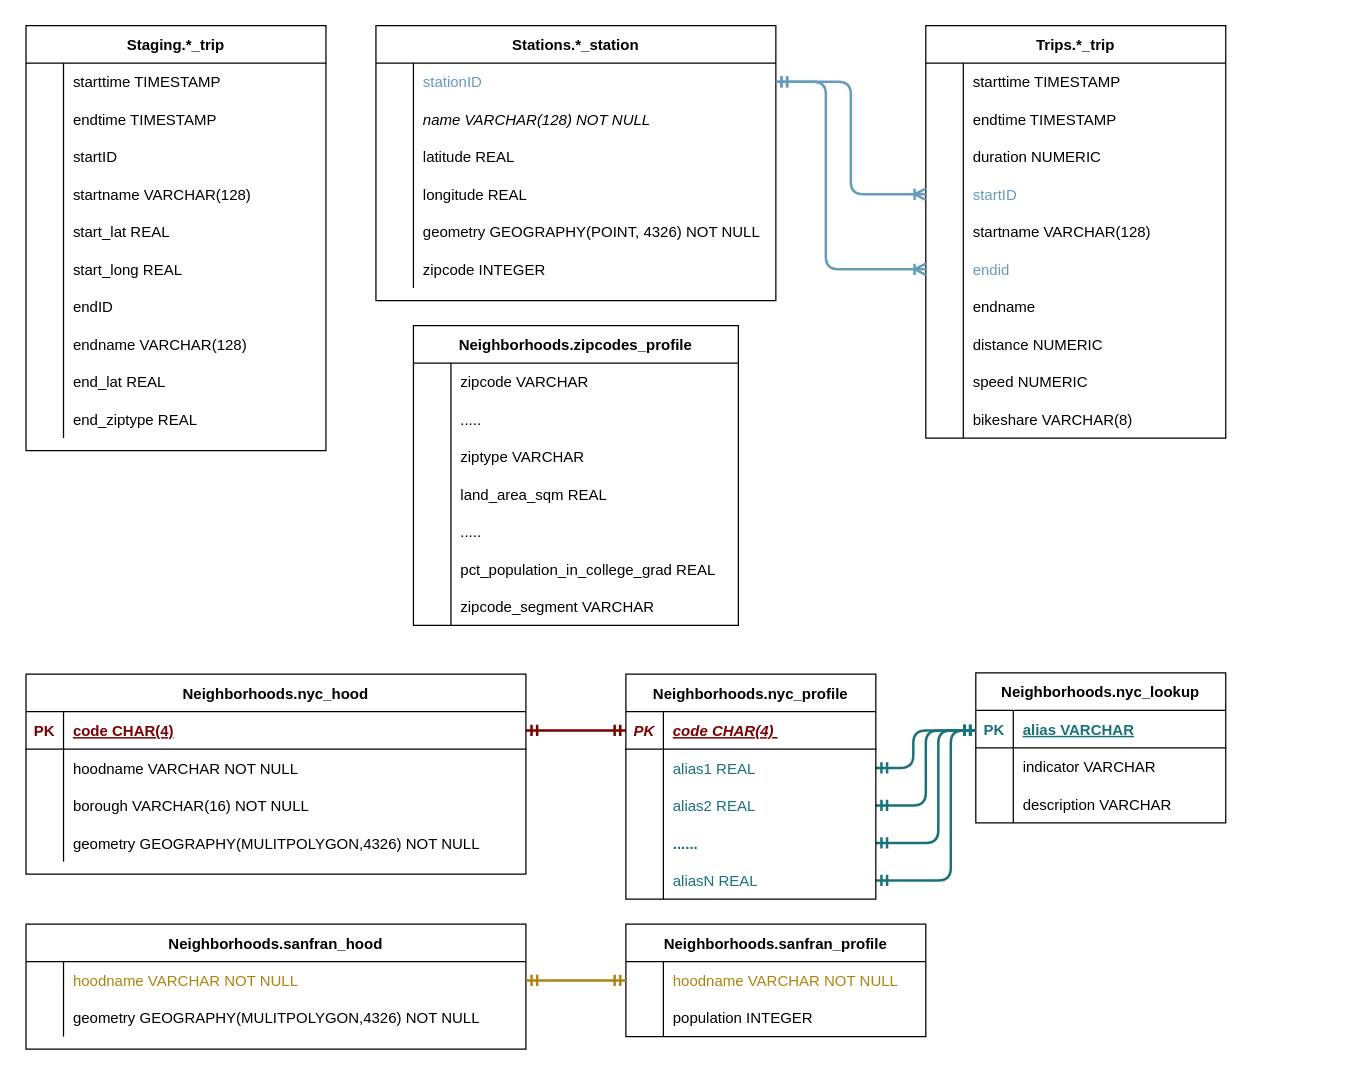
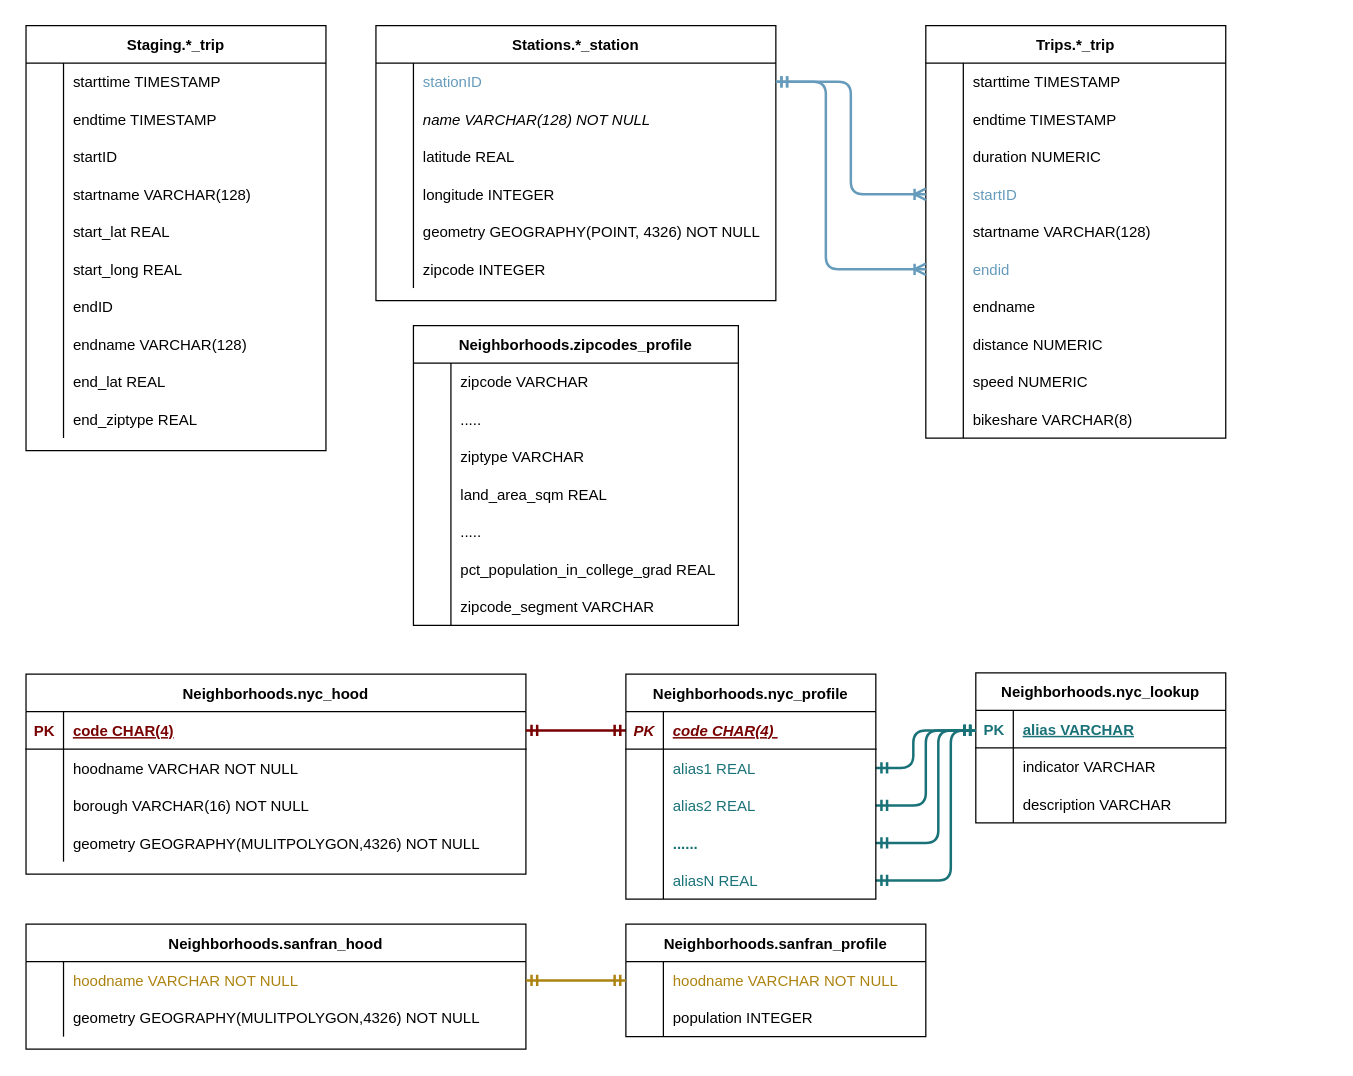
(475, 195) -> (488, 195)
